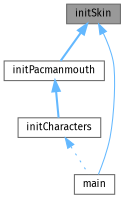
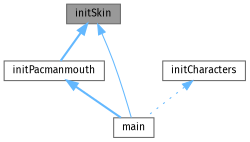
(57, 104) -> (98, 102)
